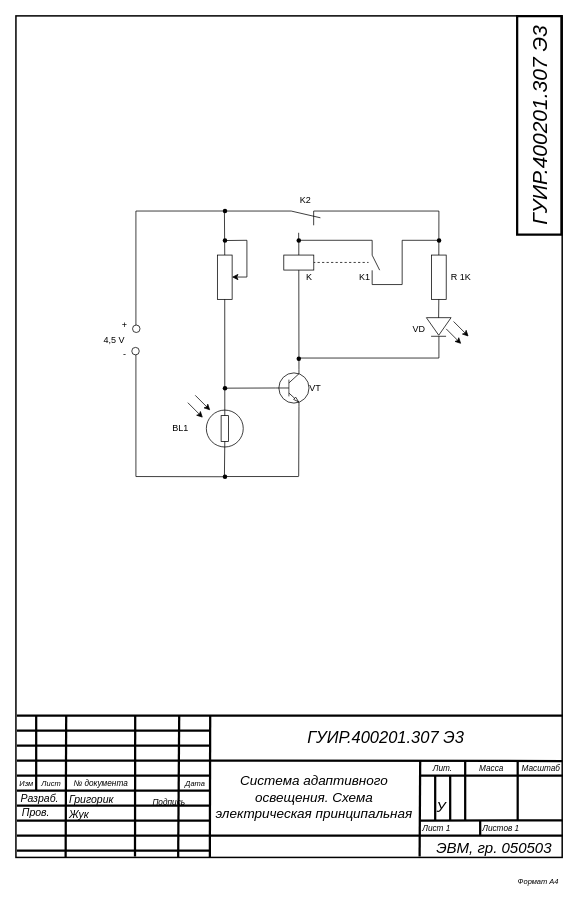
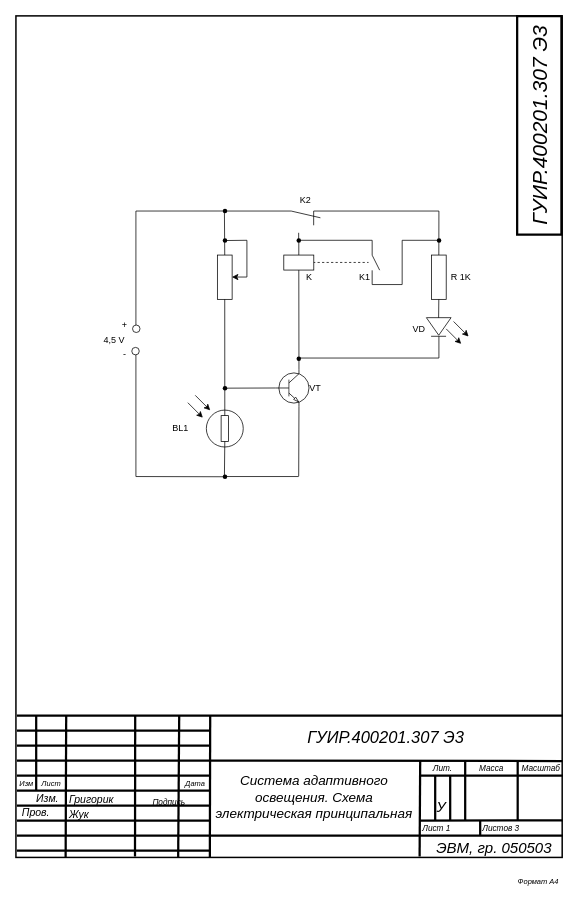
(101, 783) -> none
(42, 798) -> (50, 798)
(518, 828) -> (518, 828)
